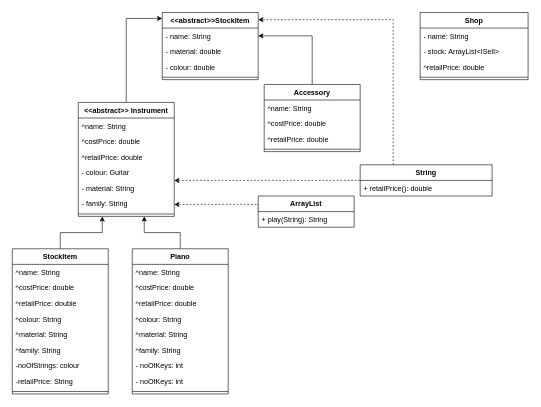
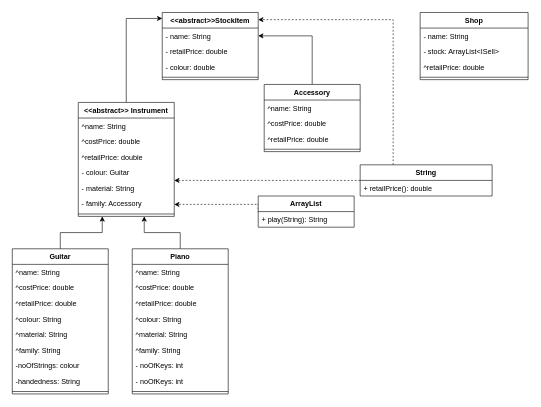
(196, 52) -> (201, 52)
(108, 204) -> (115, 204)
(60, 257) -> (60, 257)
(50, 382) -> (51, 382)
